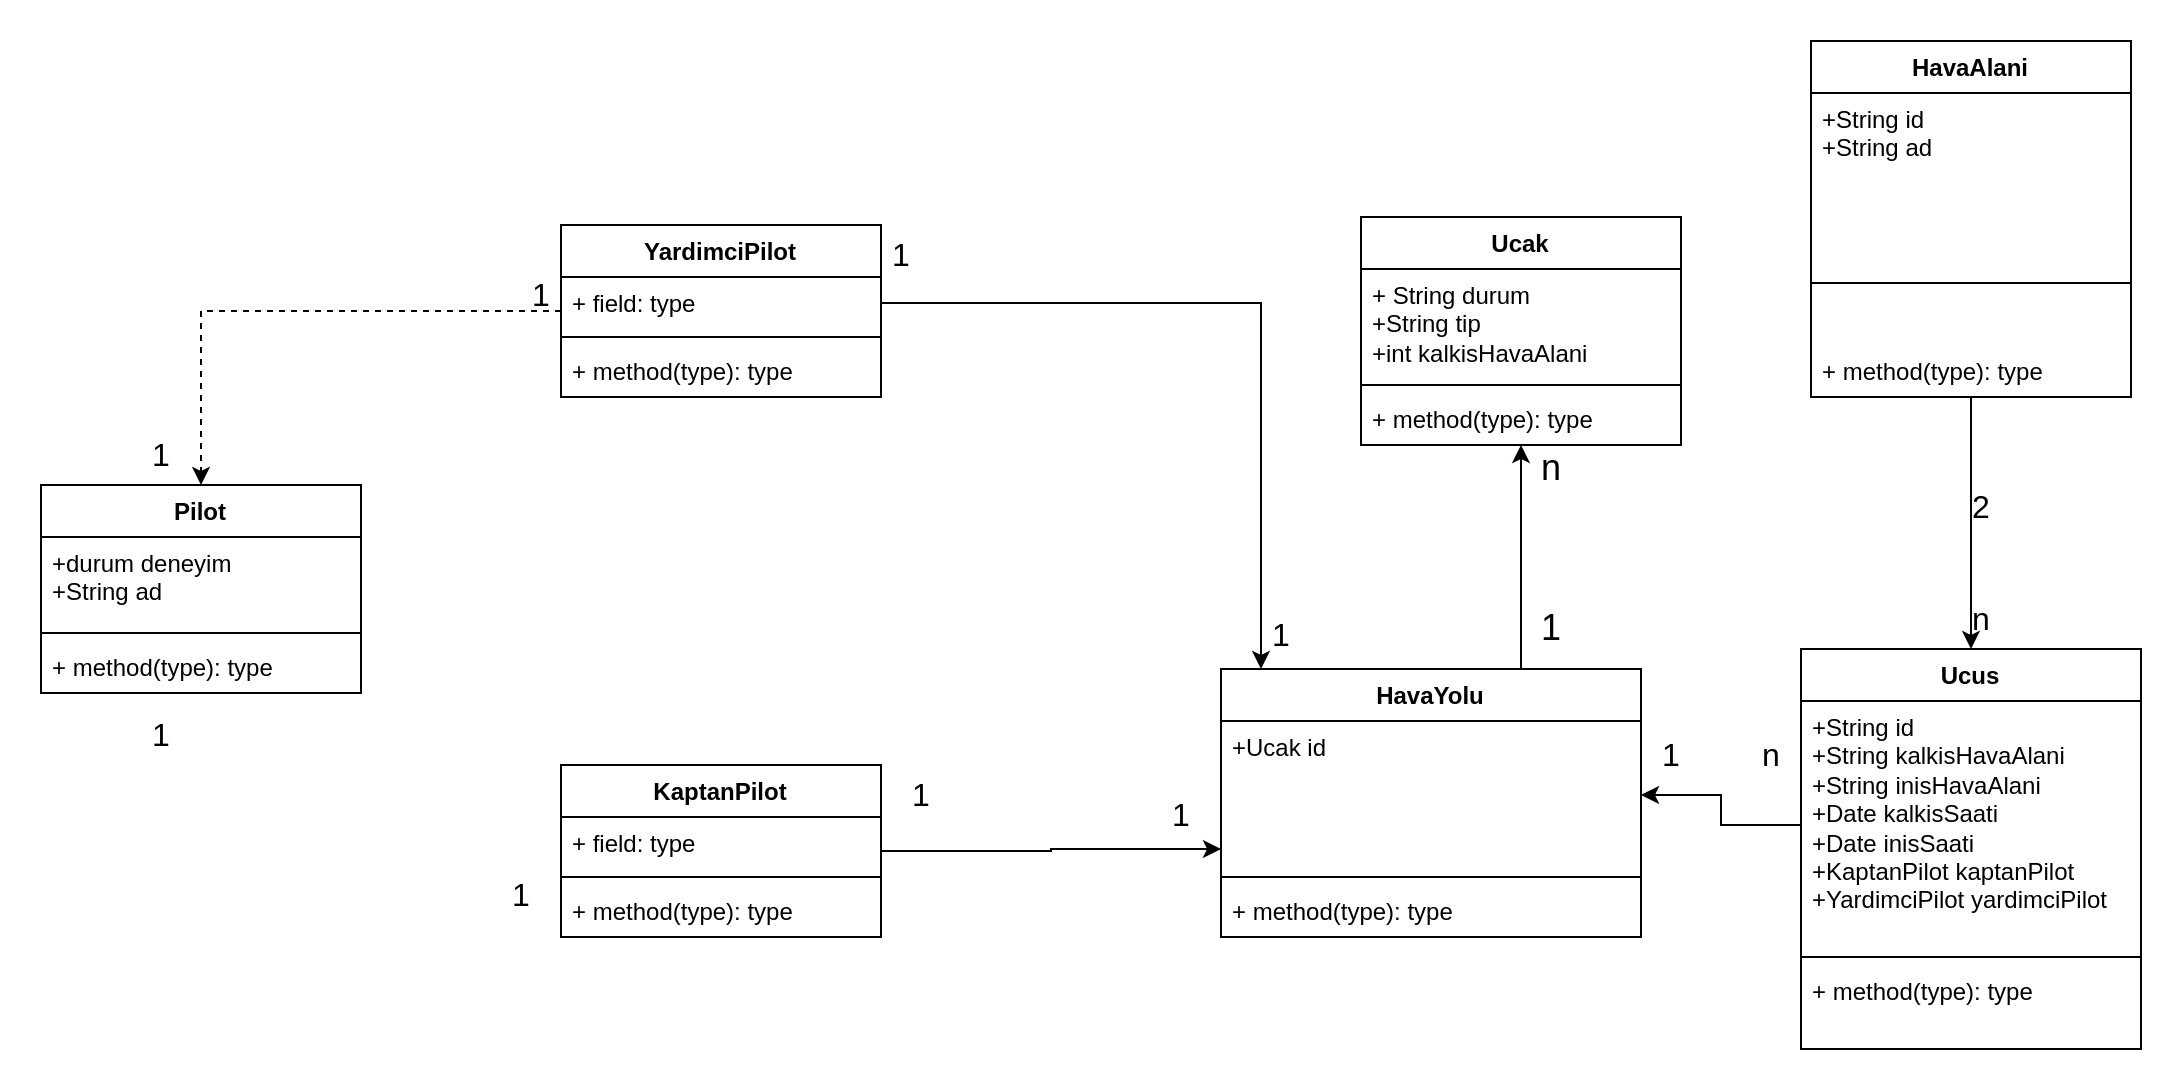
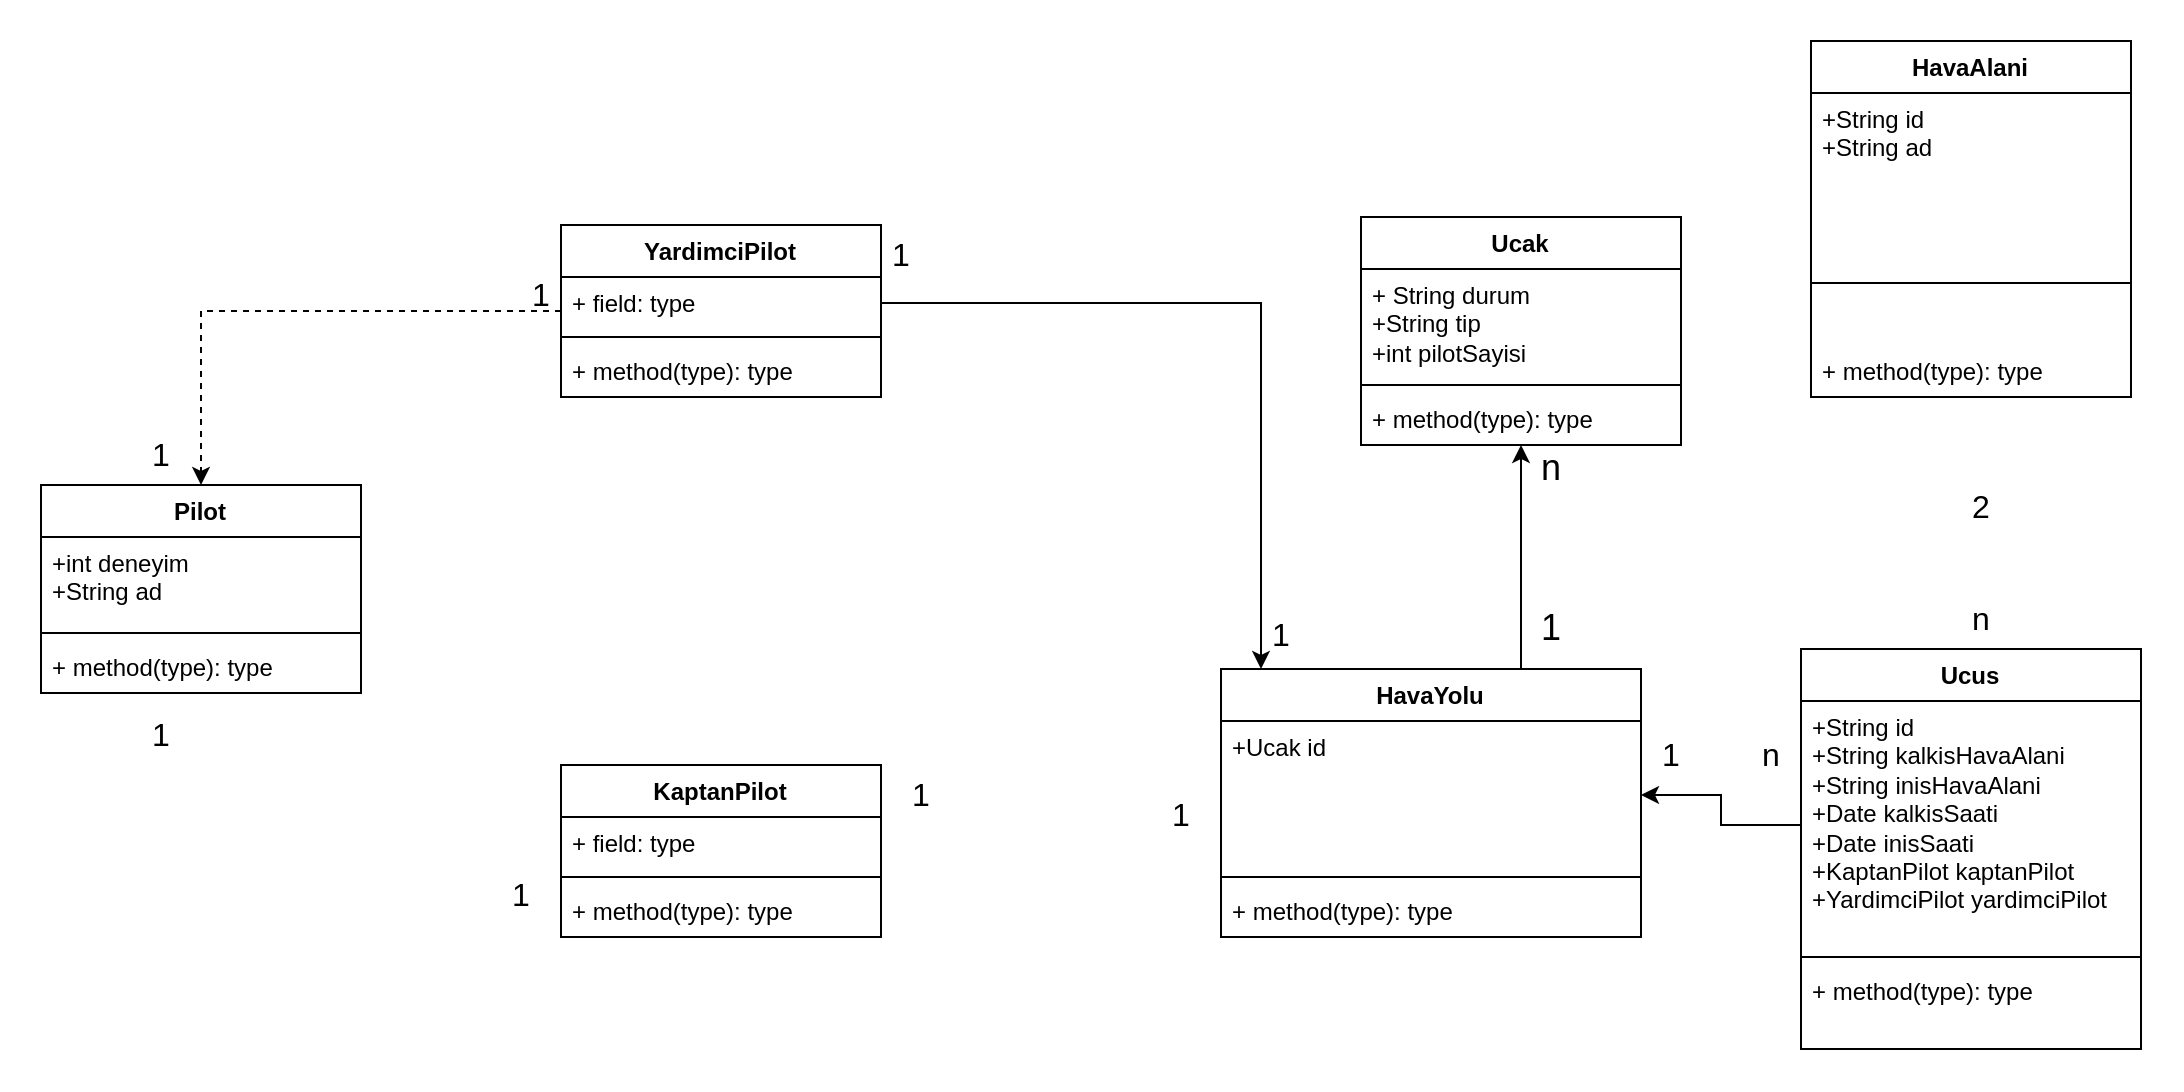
(1489, 326) -> (1462, 326)
(1971, 518) -> none
(141, 580) -> (124, 580)
(1047, 851) -> none
